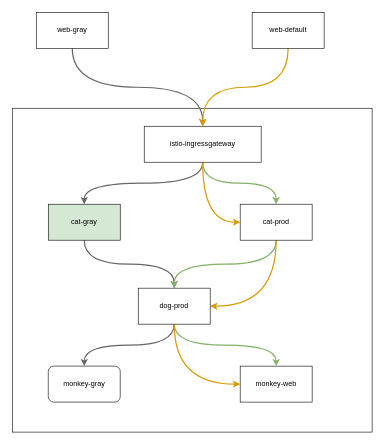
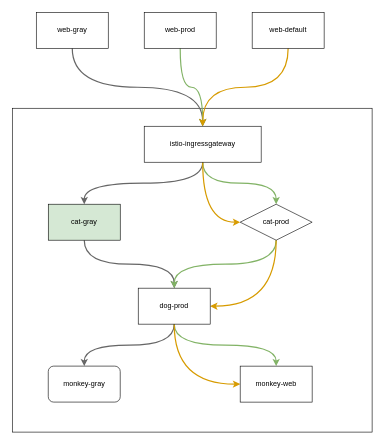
none -> (180, 30)
none -> (185, 82)
(276, 222) -> (276, 222)
